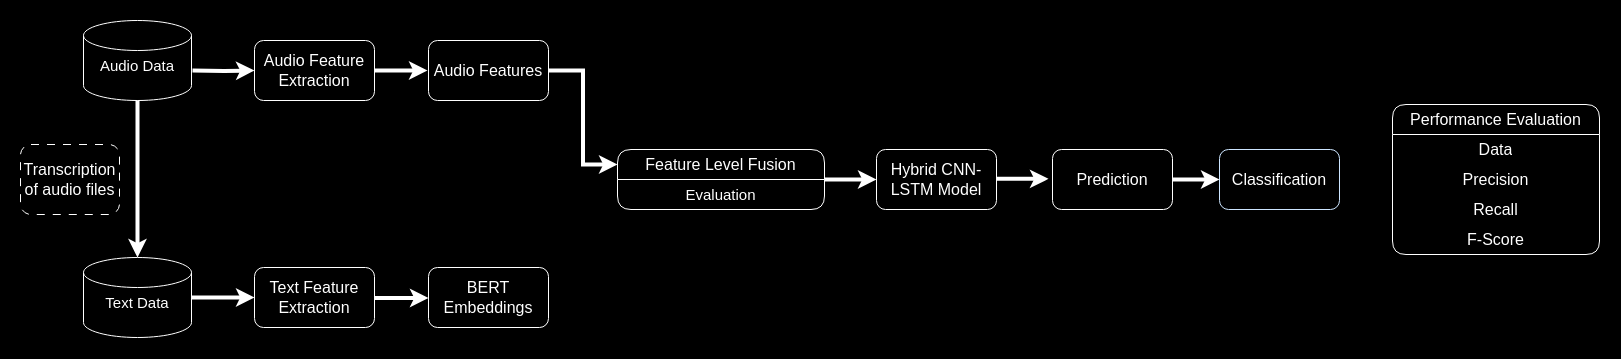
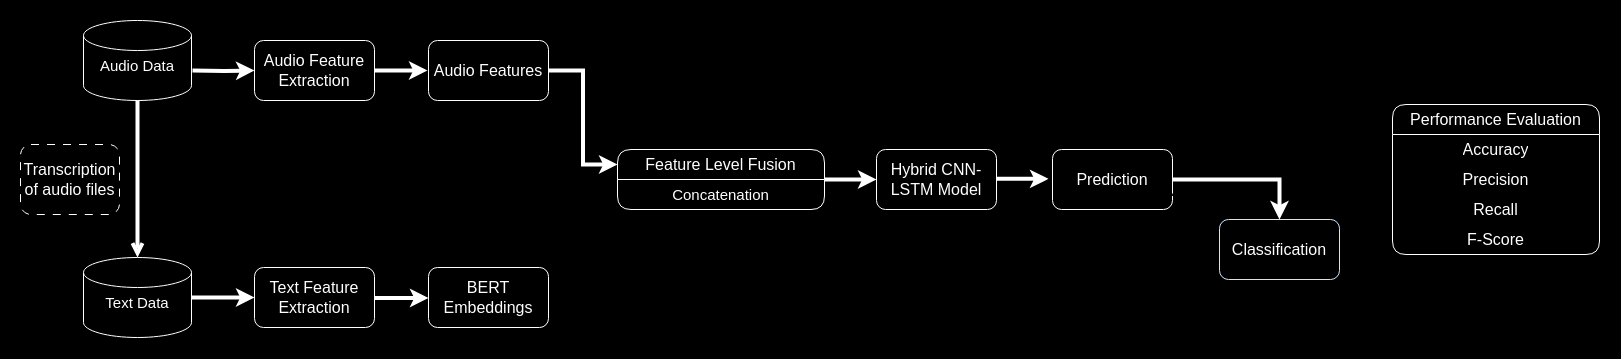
(1496, 150) -> (1496, 150)
(1280, 180) -> (1280, 250)
(721, 195) -> (721, 195)
(138, 242) -> (138, 242)
